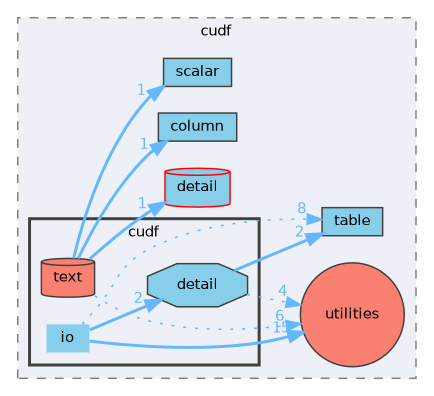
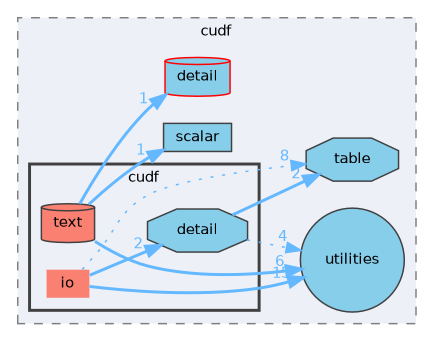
(198, 127) -> none
(352, 222) -> (352, 160)
(352, 315) -> (352, 260)
(188, 327) -> (188, 273)
(68, 338) -> (68, 284)
